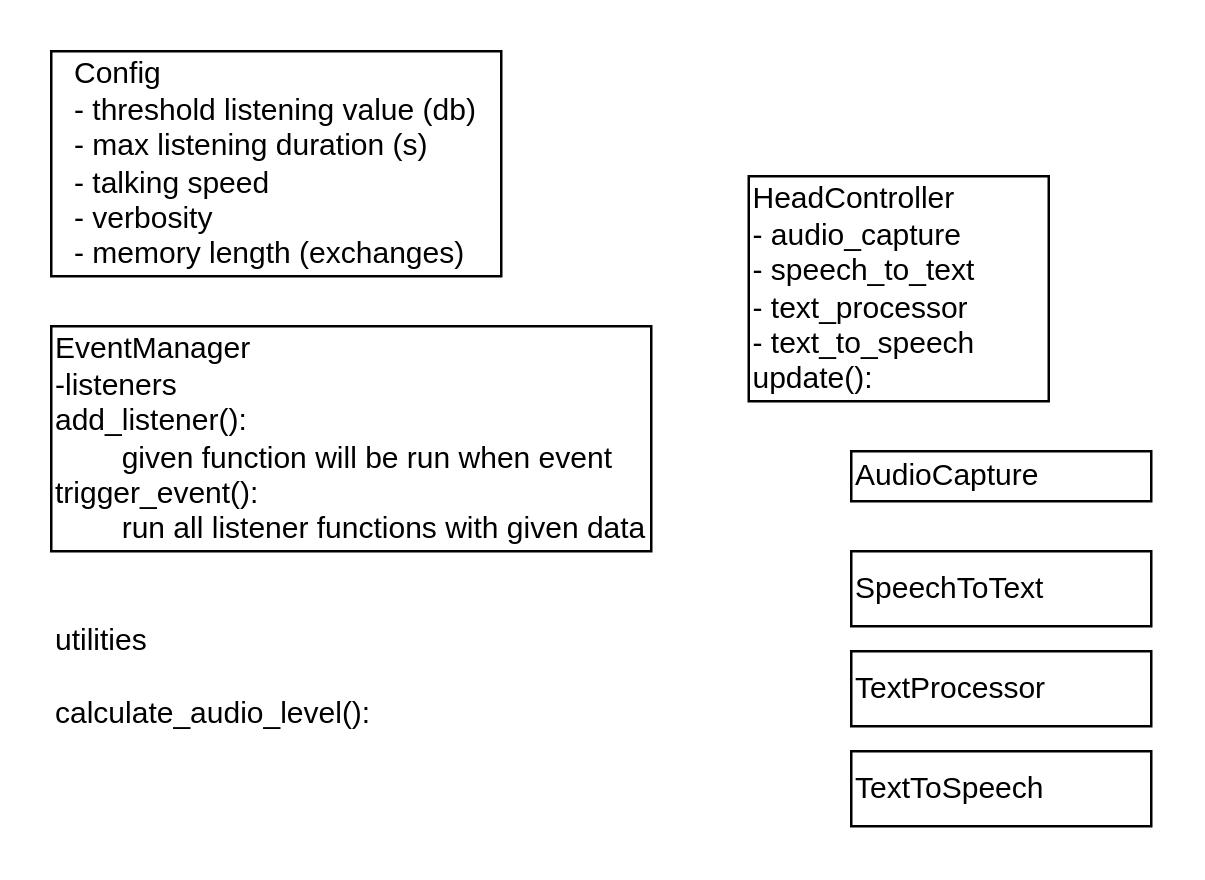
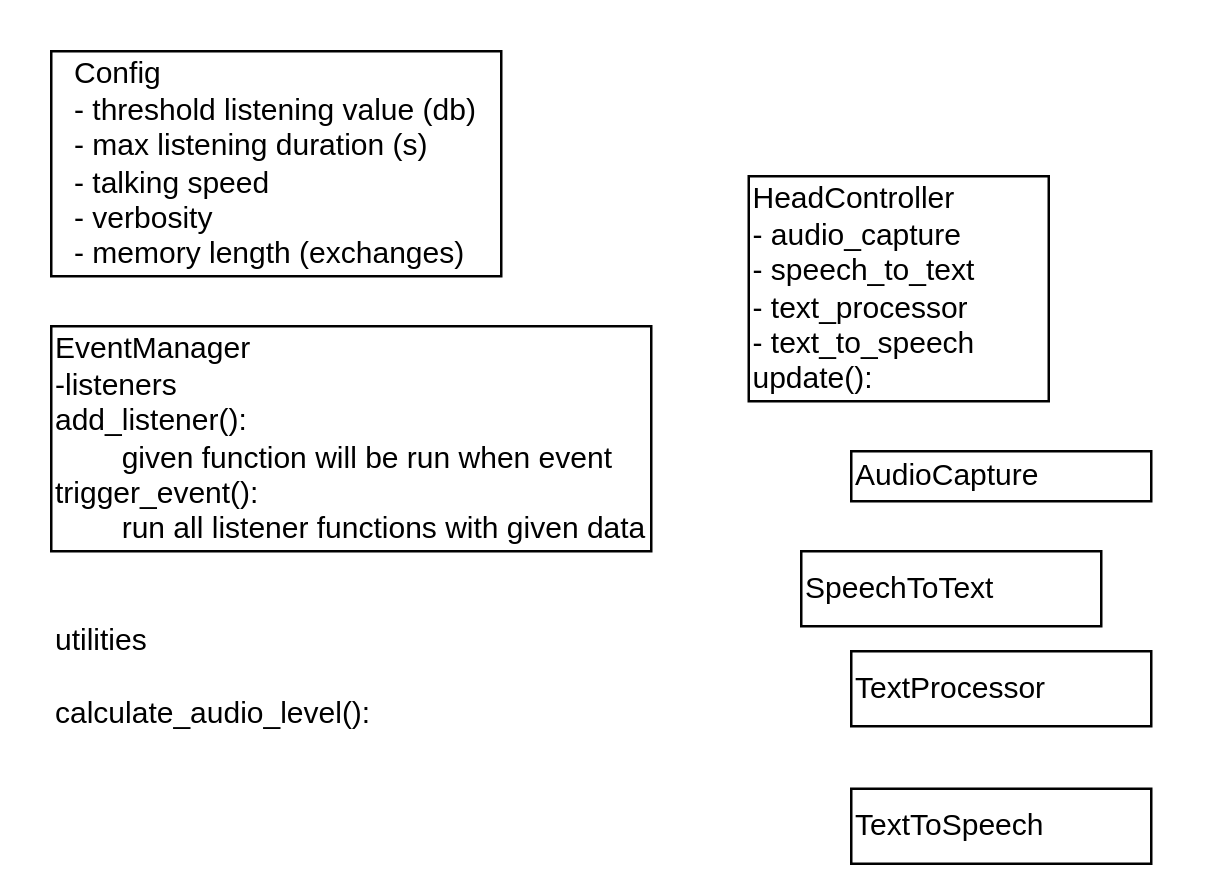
(1001, 589) -> (951, 589)
(1001, 789) -> (1001, 826)
